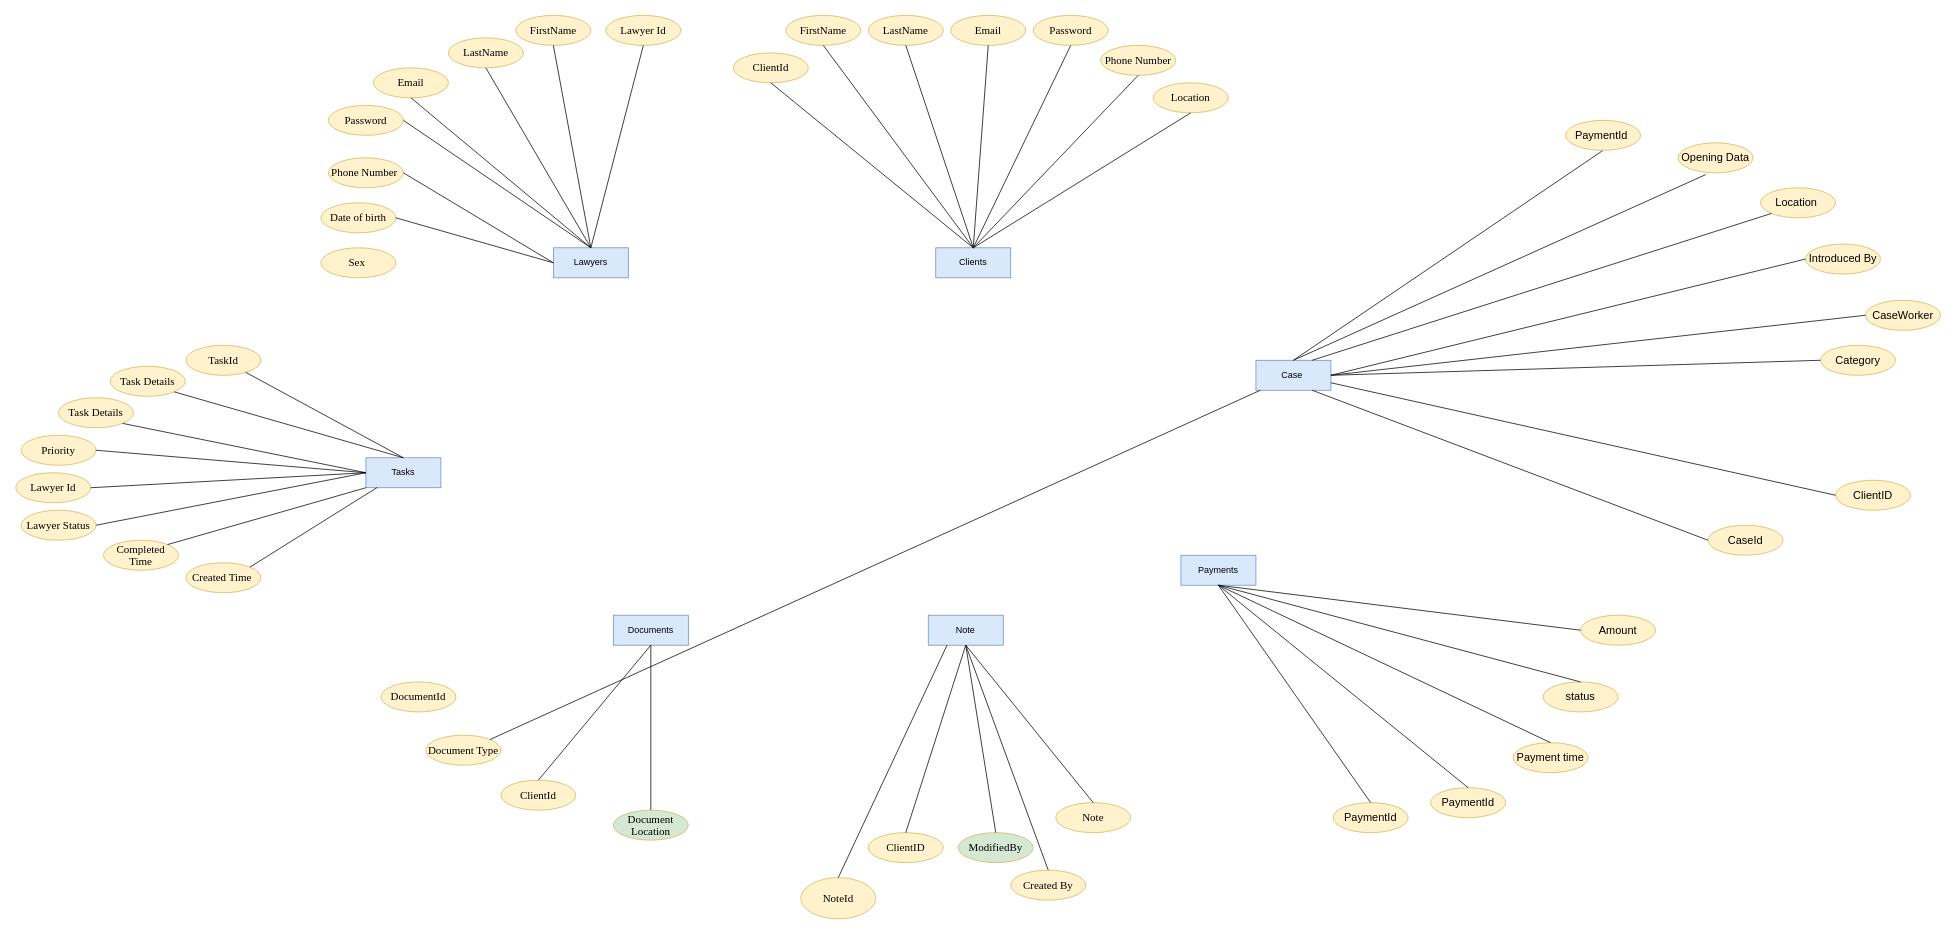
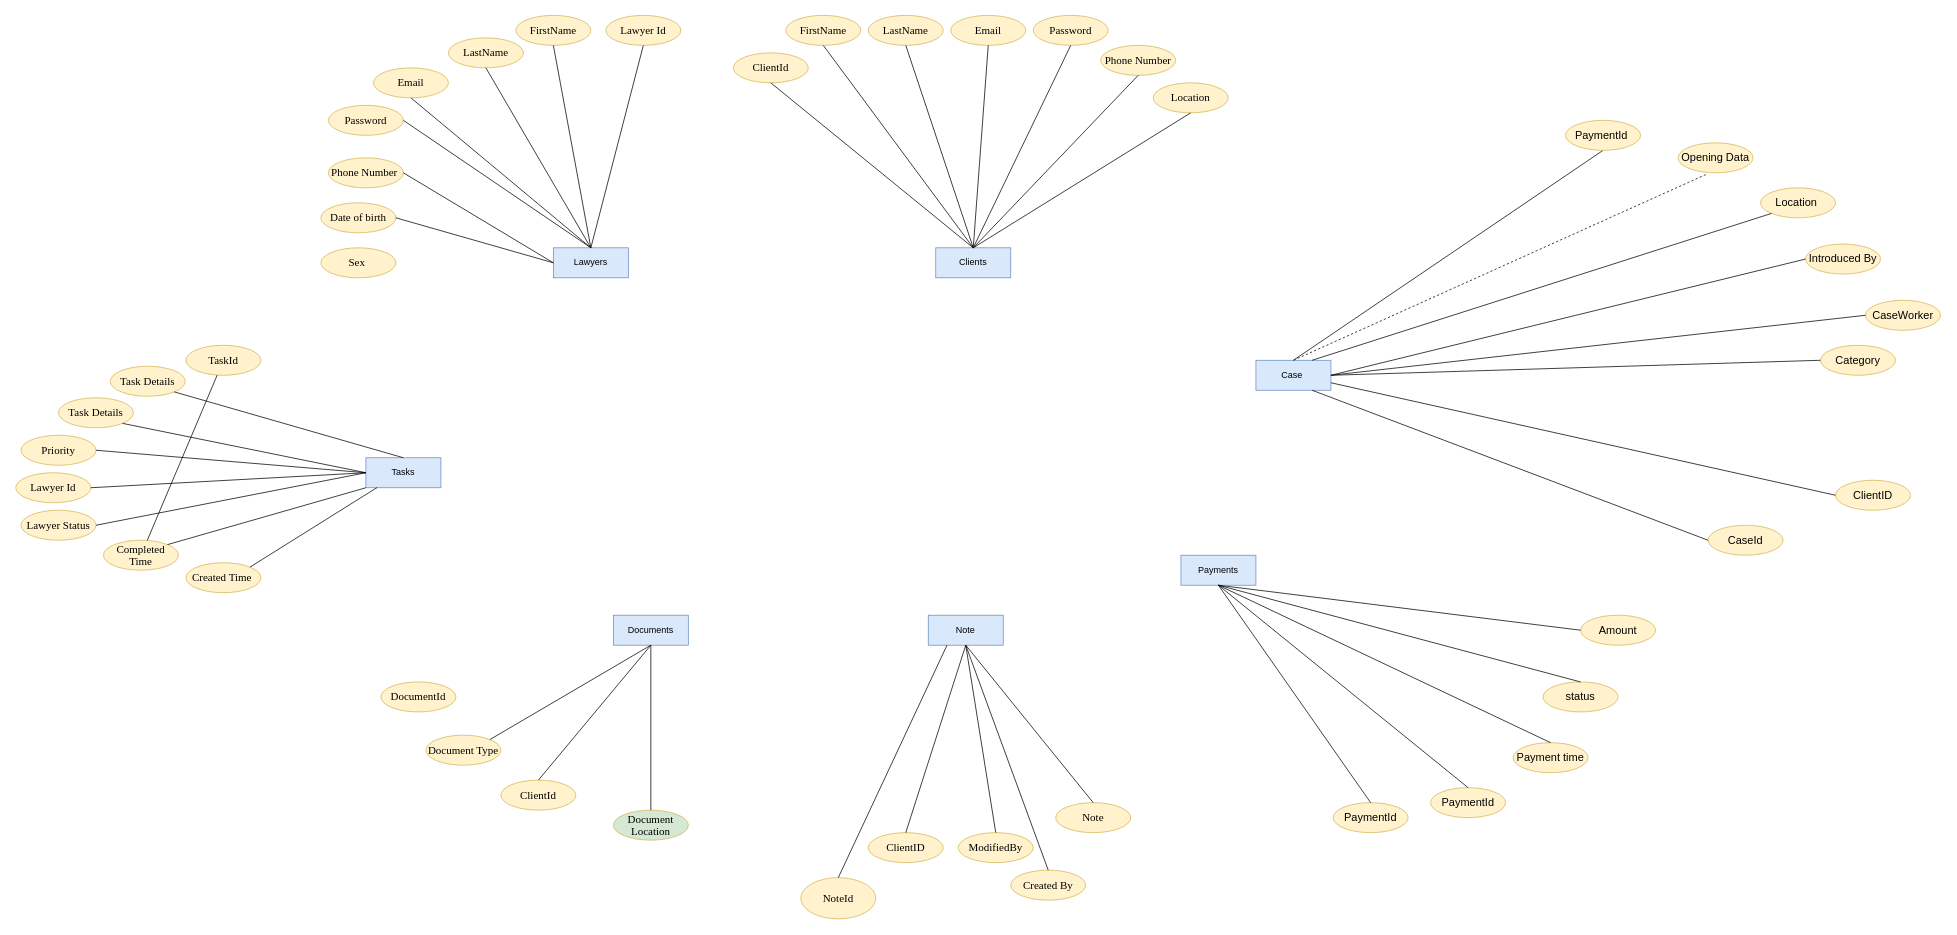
(1502, 266) -> (1502, 266)
(319, 413) -> (182, 456)
(942, 535) -> (568, 694)
(996, 848) -> (996, 848)
